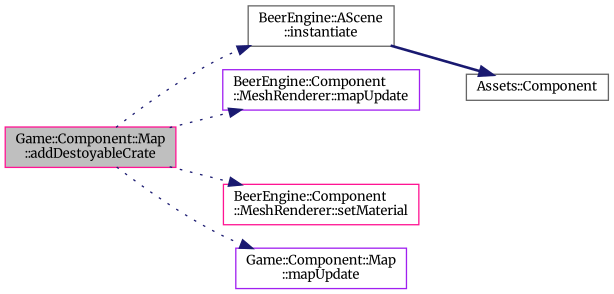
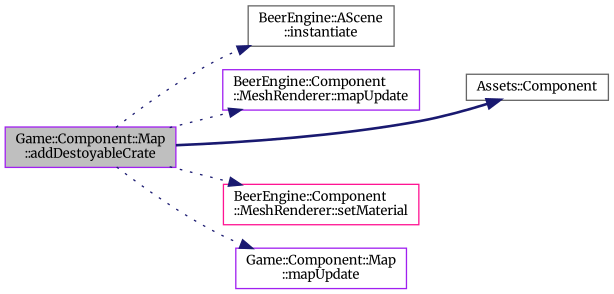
(435, 58) -> (333, 134)
(91, 147) -> (91, 147)
